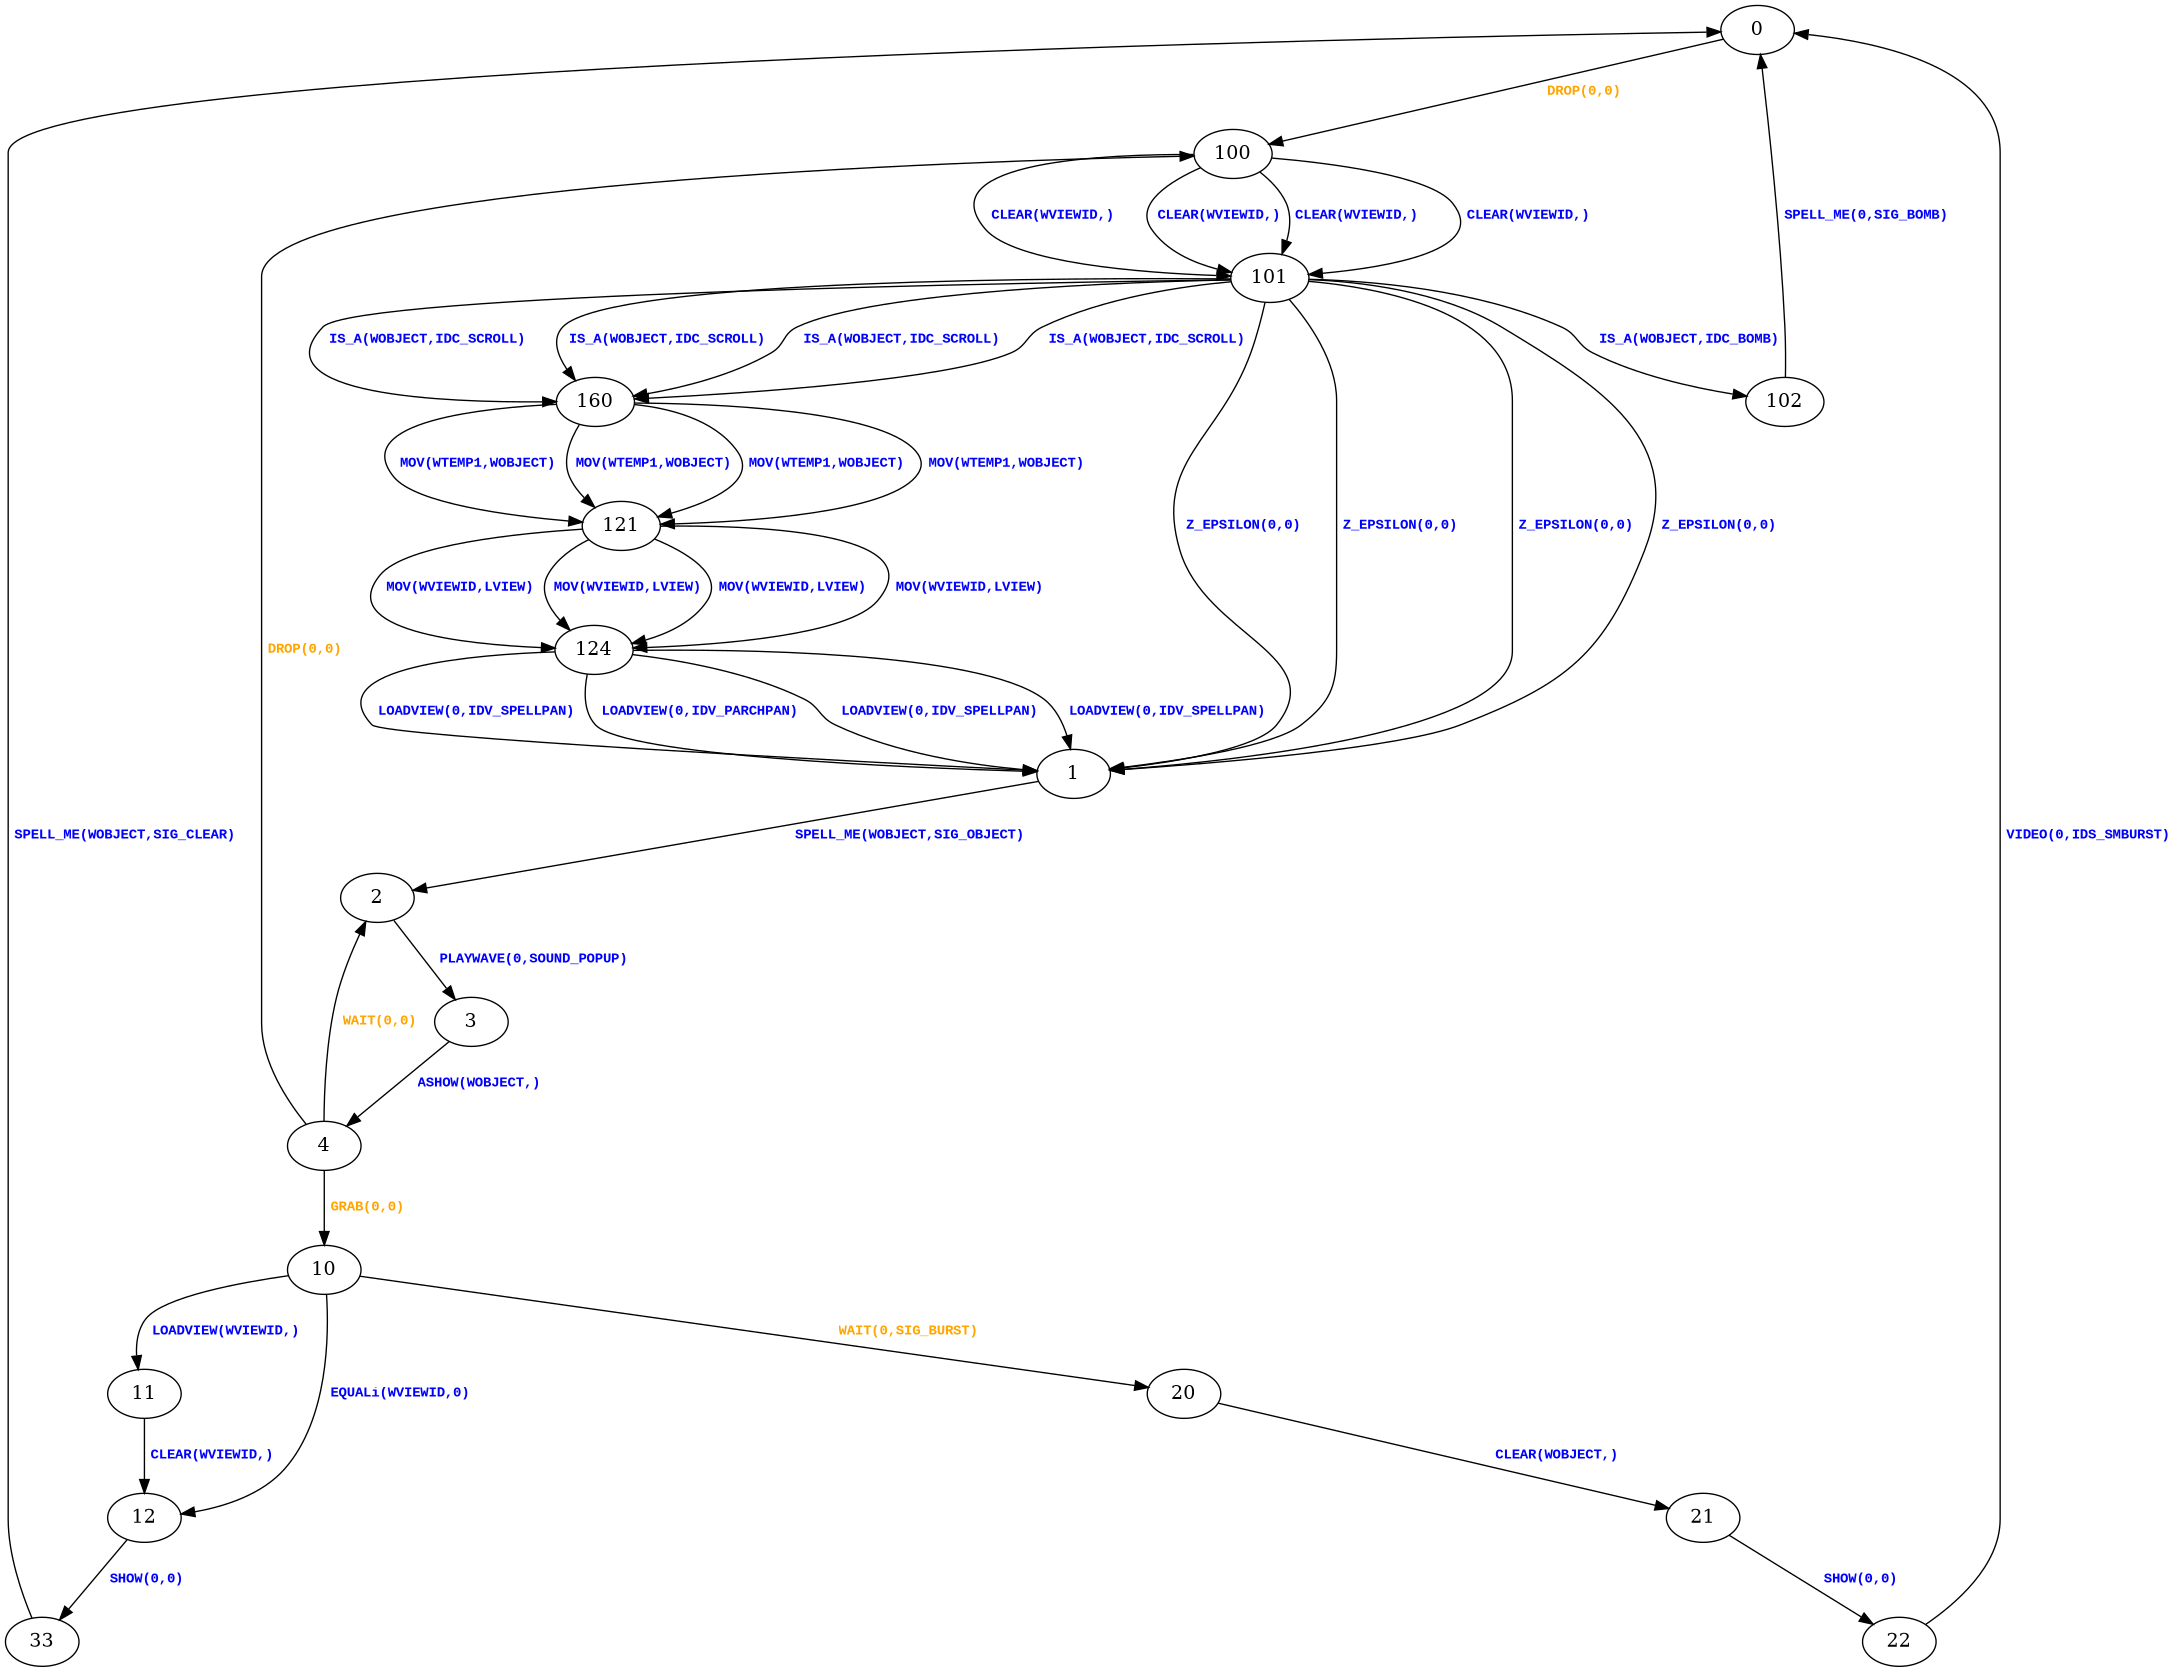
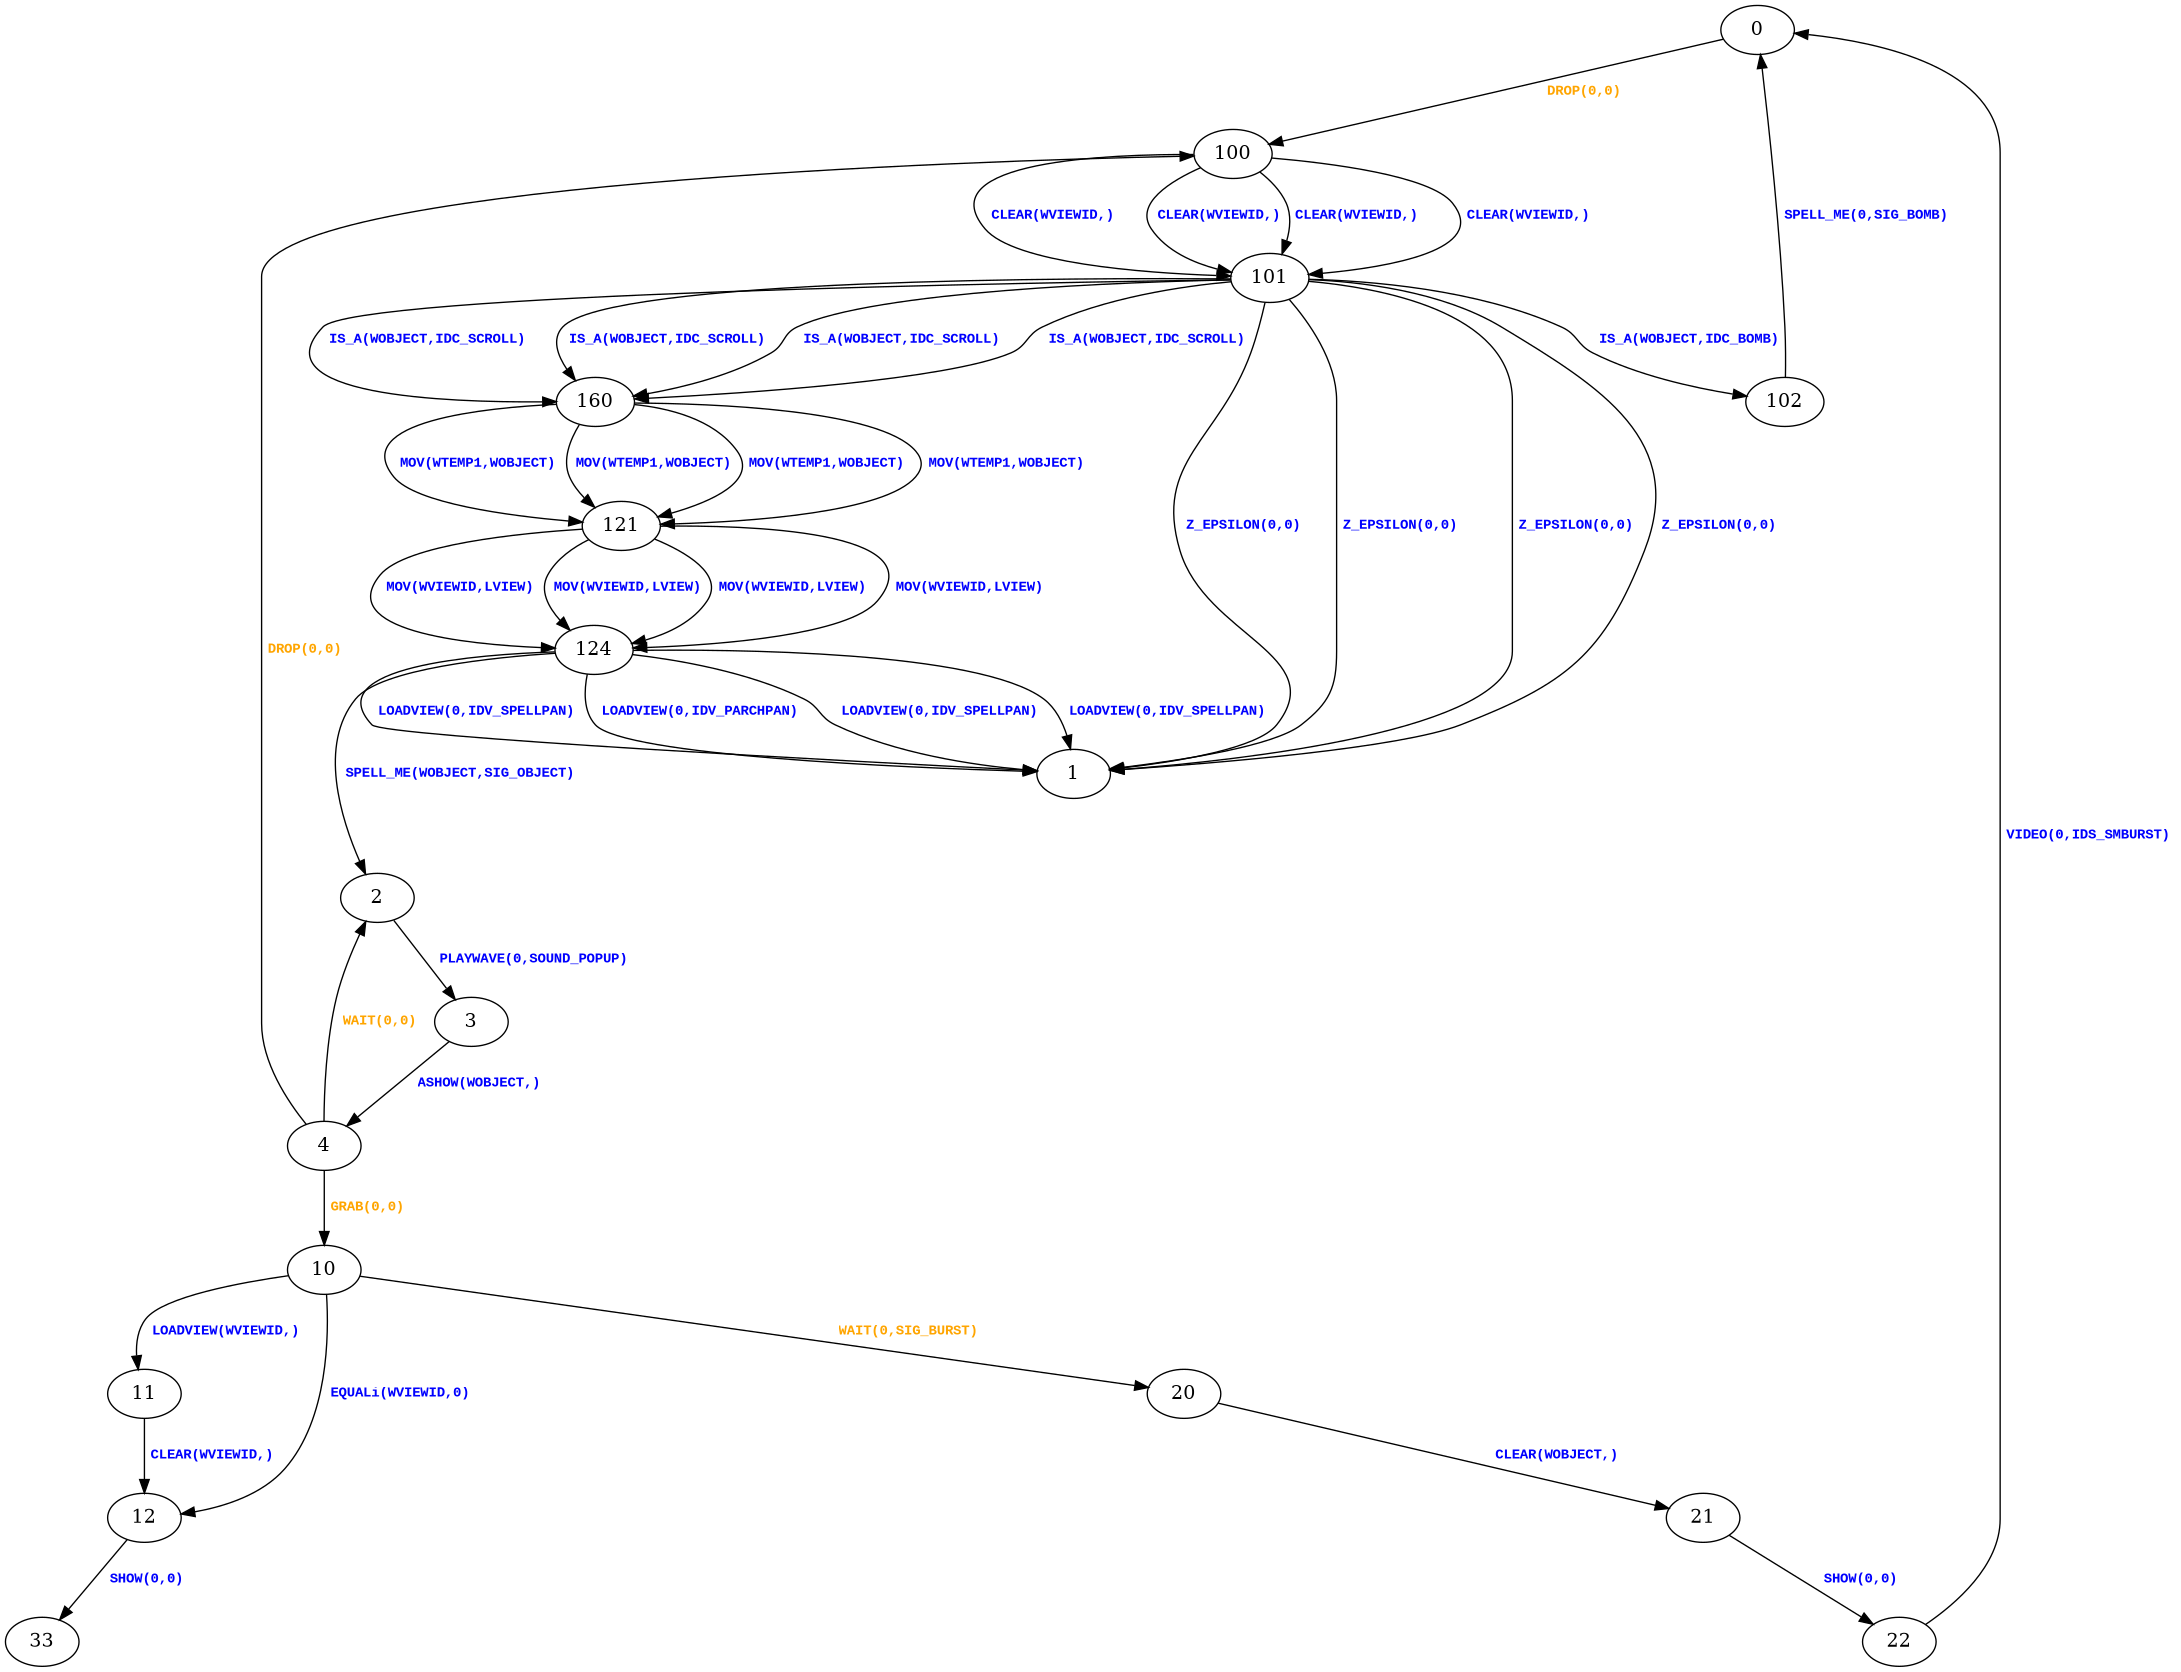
(121, 115) -> none
(732, 835) -> (350, 707)
